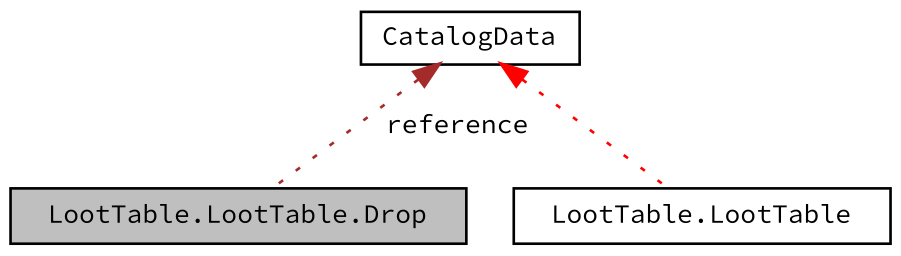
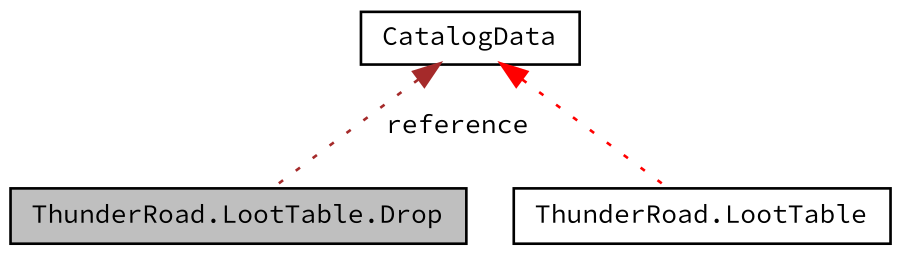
(238, 216) -> (238, 216)
(702, 216) -> (702, 216)
